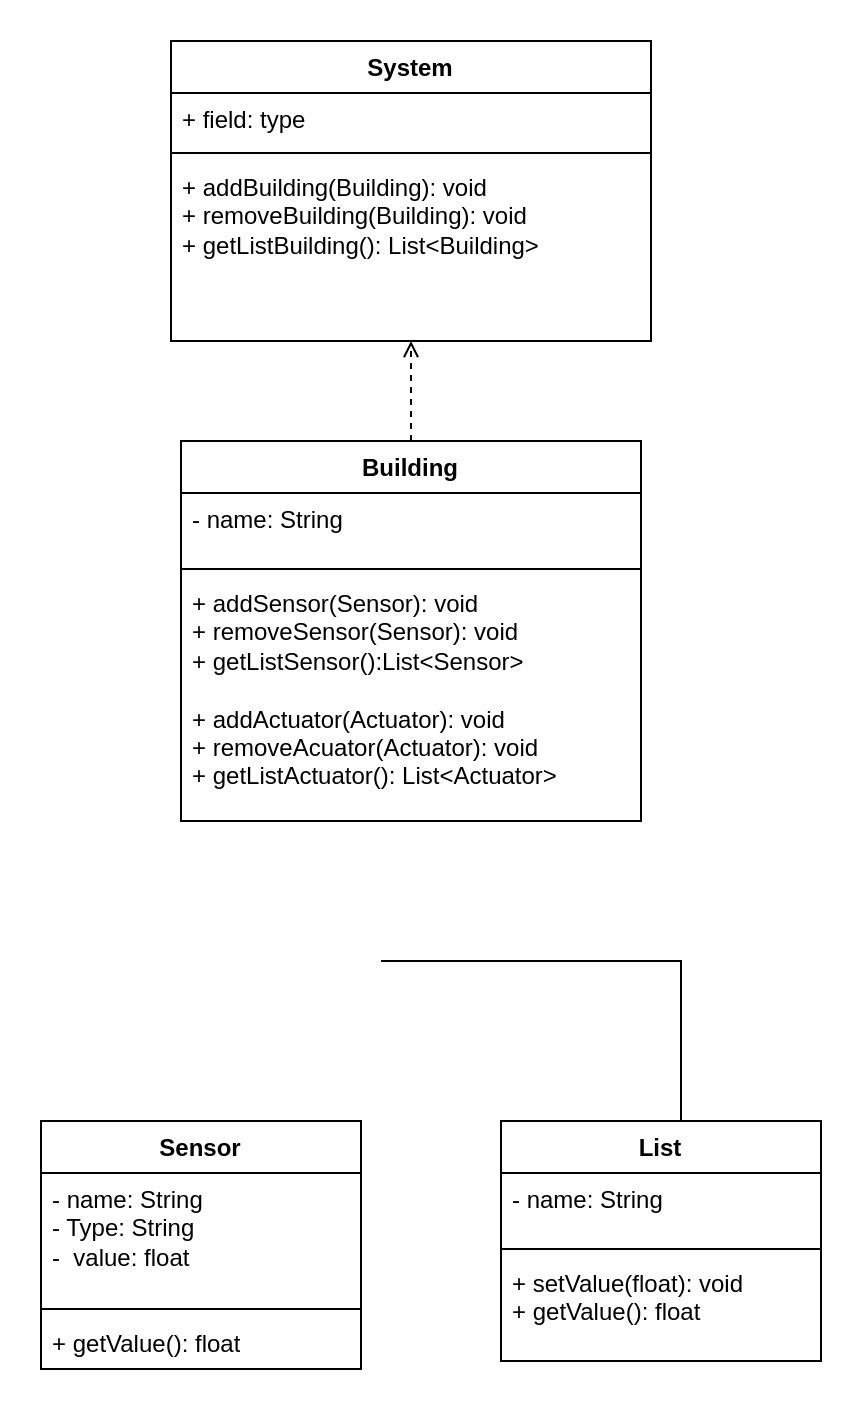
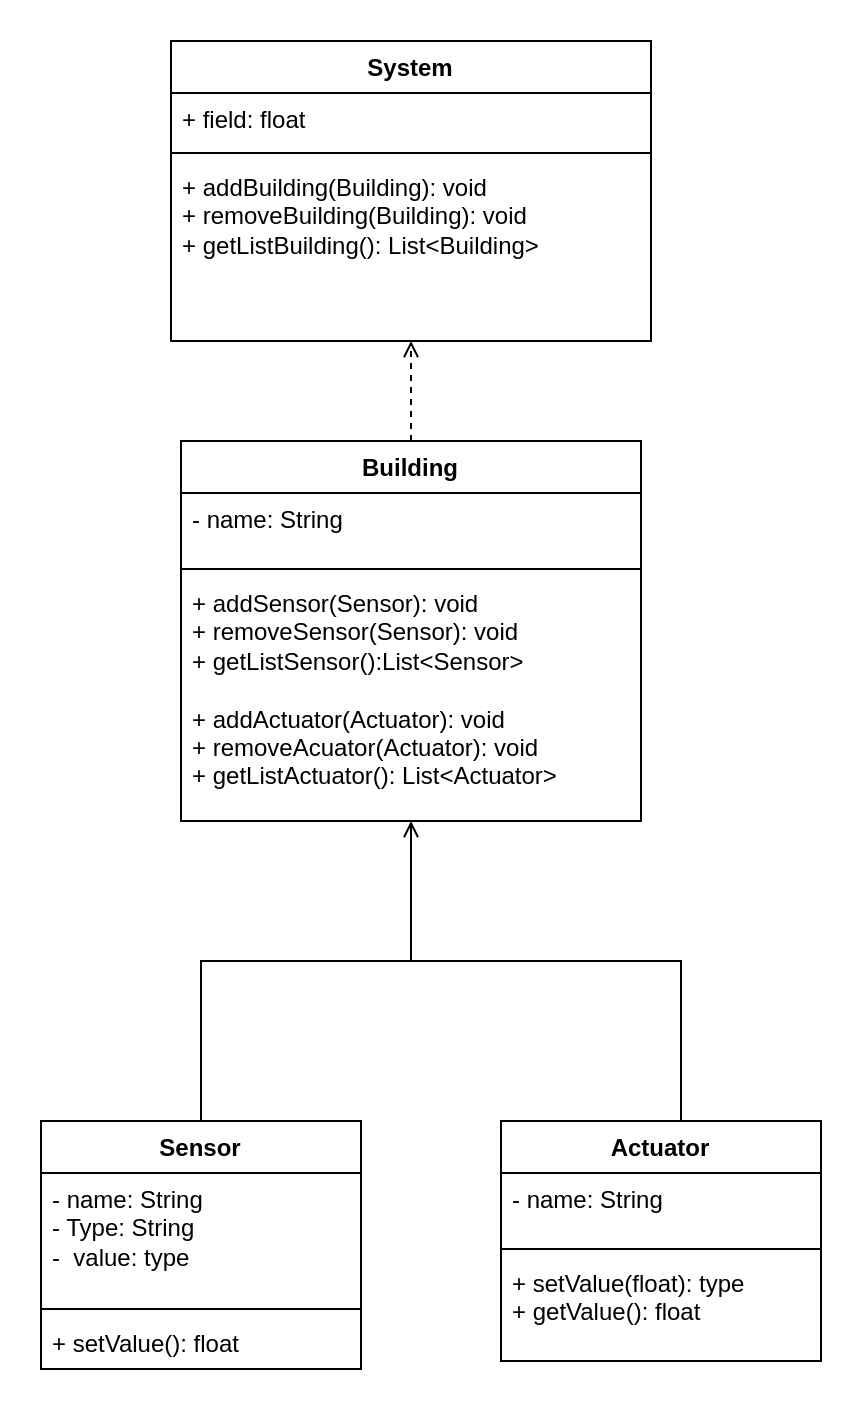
(255, 121) -> (258, 121)
none -> (210, 961)
(661, 1149) -> (661, 1149)
(138, 1230) -> (135, 1230)
(649, 1300) -> (652, 1300)
(165, 1345) -> (165, 1345)
